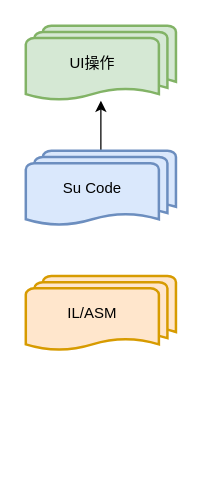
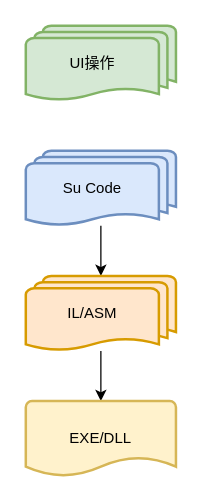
(101, 130) -> (101, 247)
none -> (101, 372)
none -> (101, 438)
